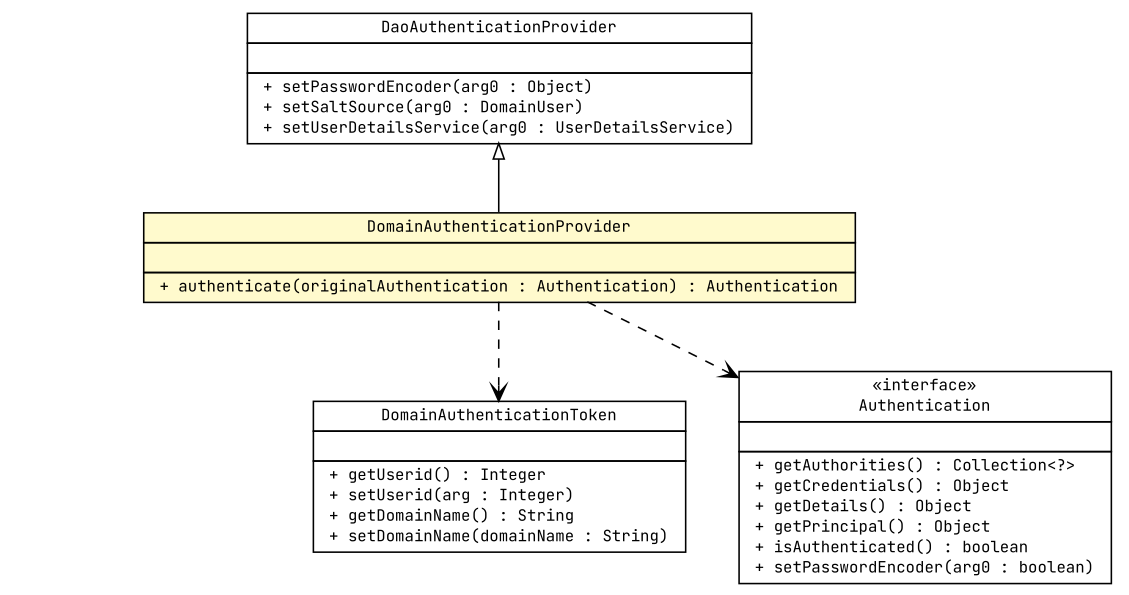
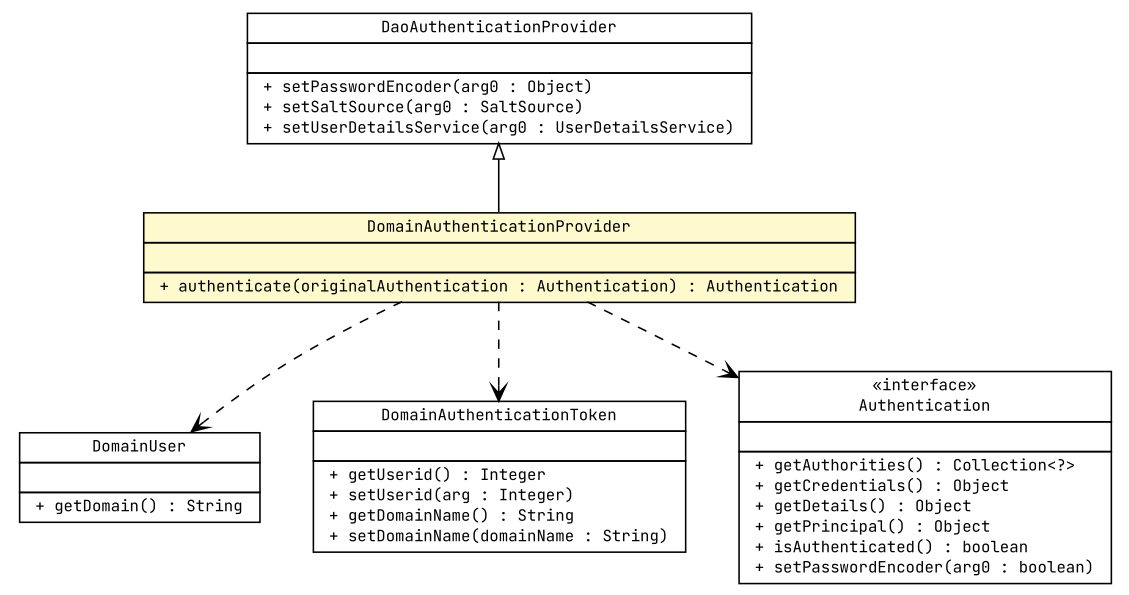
(424, 108) -> (424, 108)
none -> (139, 477)
